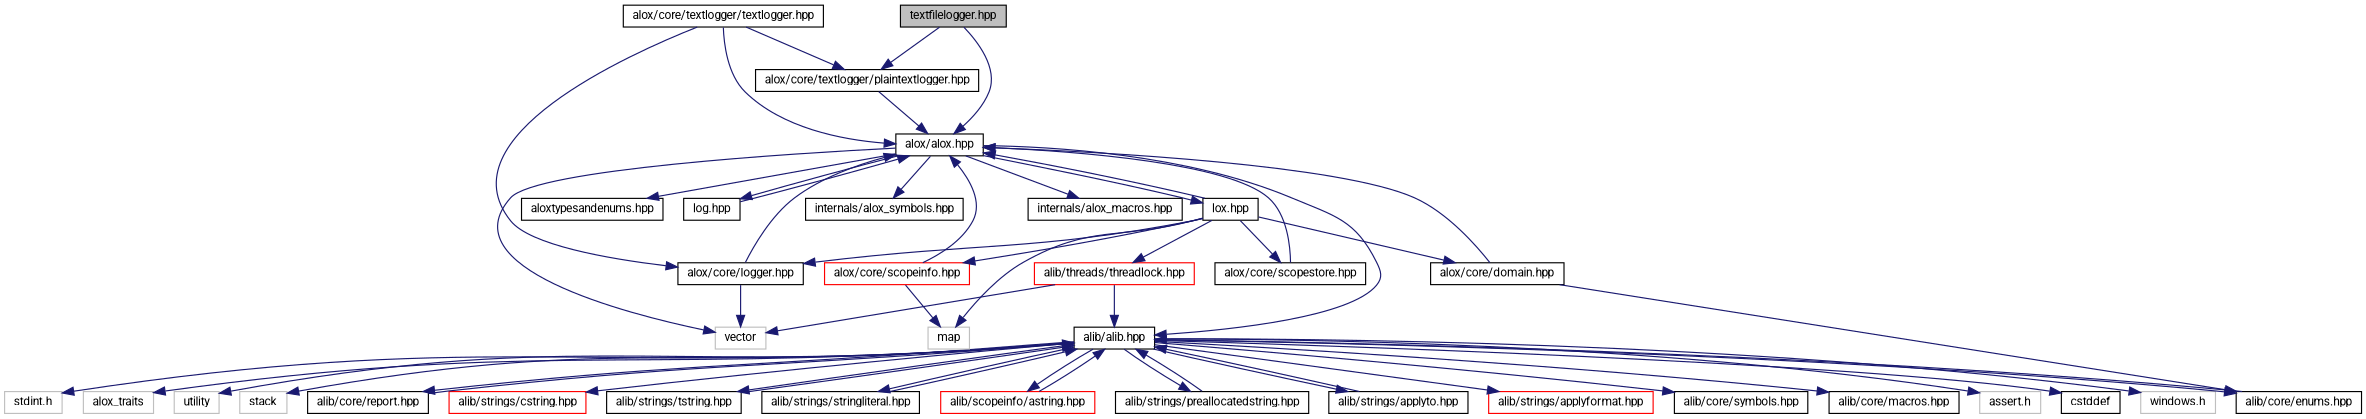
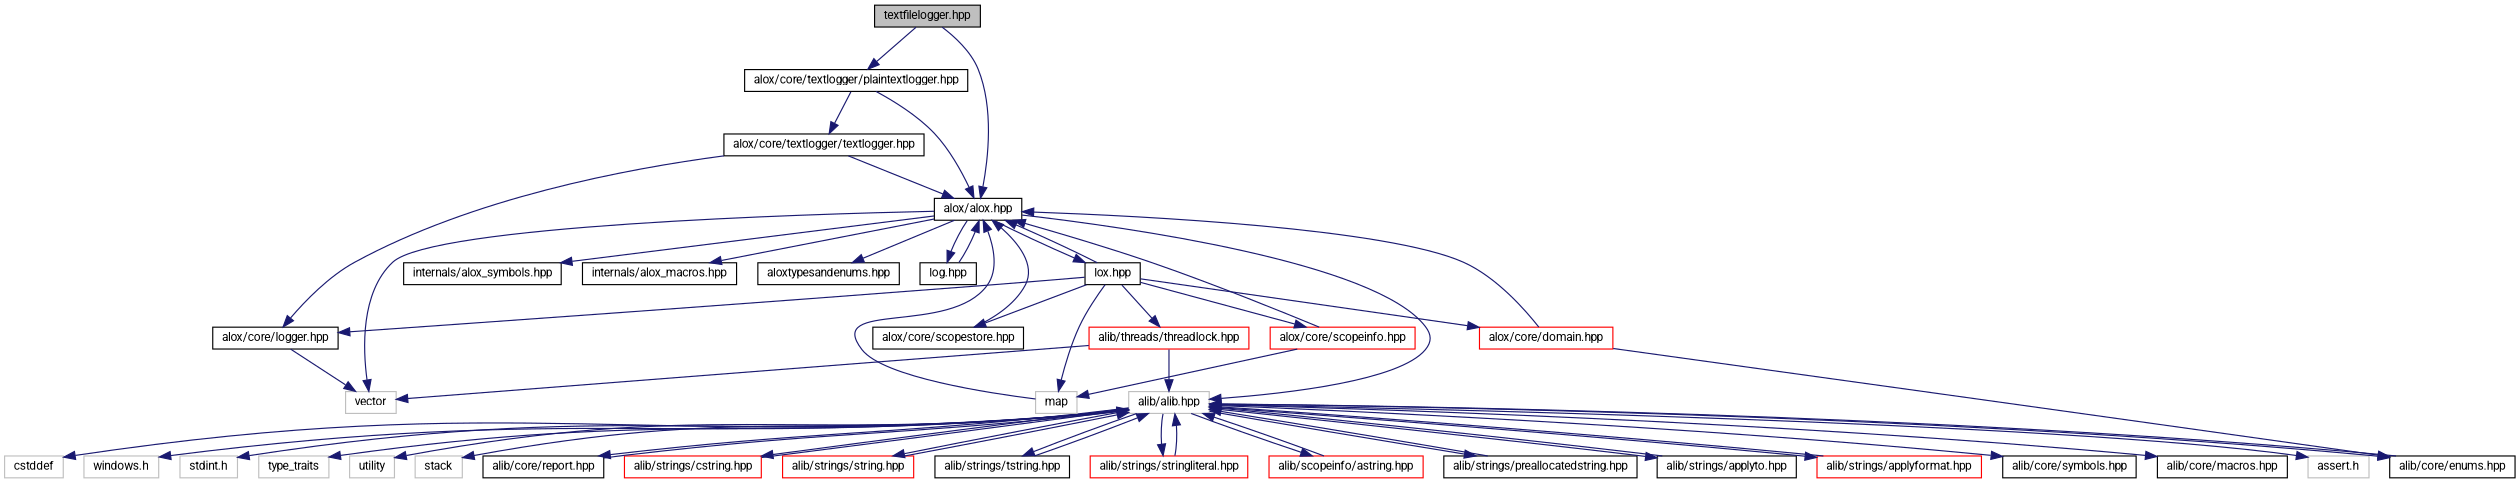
(790, 46) -> (843, 108)
(802, 193) -> (856, 333)
(1497, 274) -> (1546, 338)
(1114, 338) -> (1169, 402)
(118, 402) -> (294, 467)
(841, 402) -> (1169, 467)
(2091, 402) -> (34, 467)
none -> (1523, 430)
none -> (939, 435)
none -> (848, 467)
